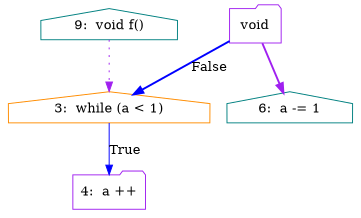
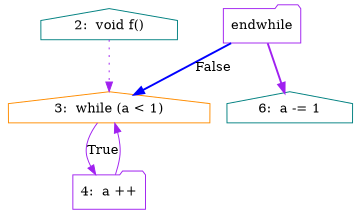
(109, 26) -> (109, 26)
(255, 26) -> (262, 26)
(109, 144) -> (87, 144)
none -> (120, 154)
